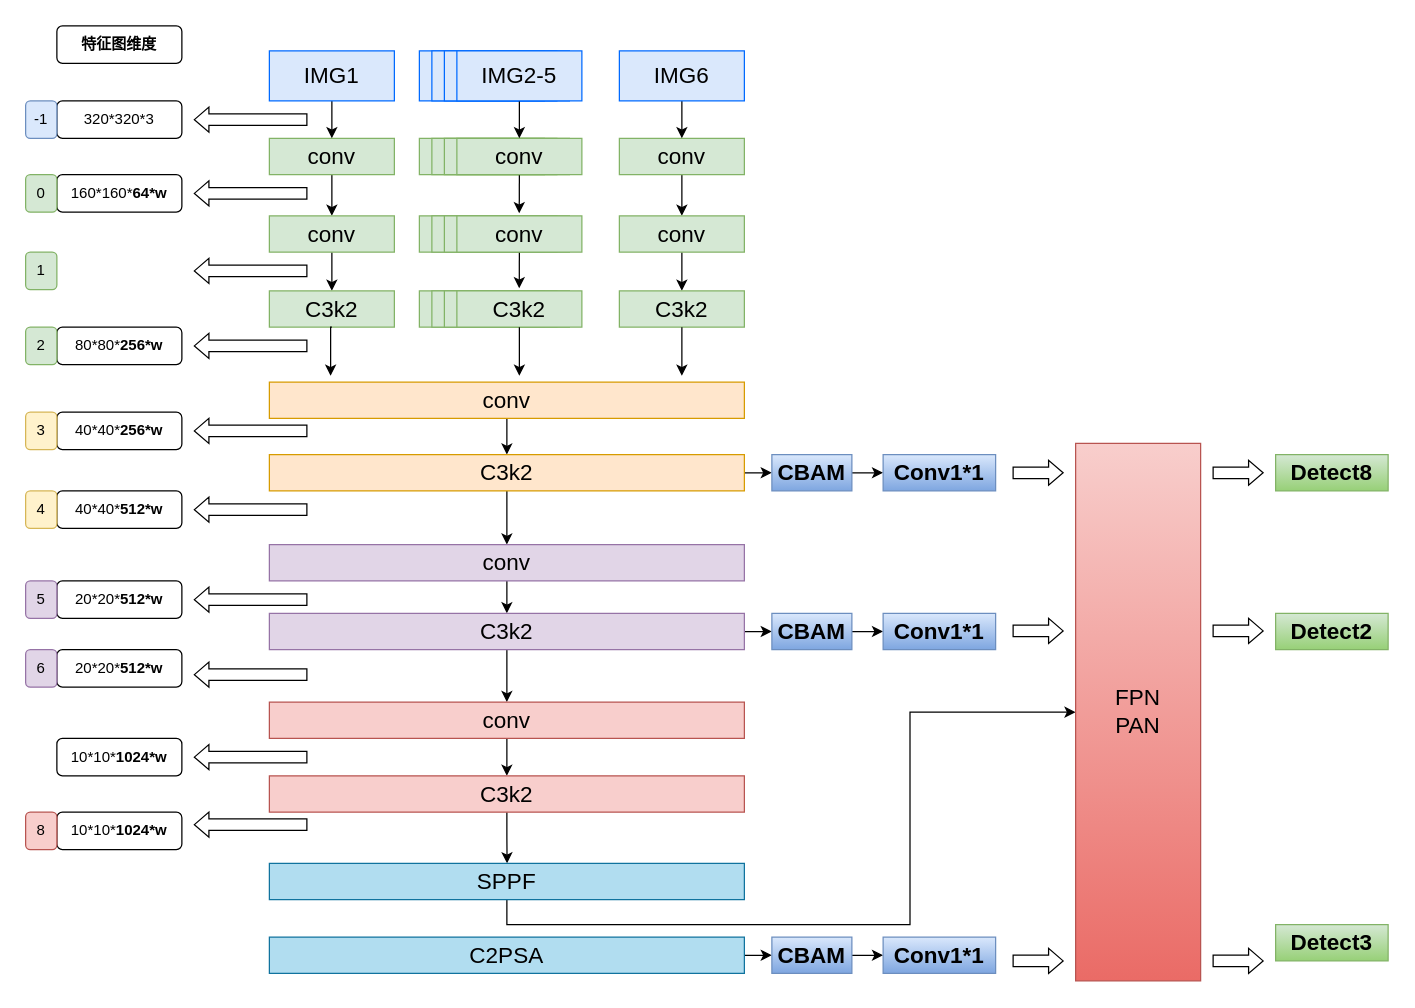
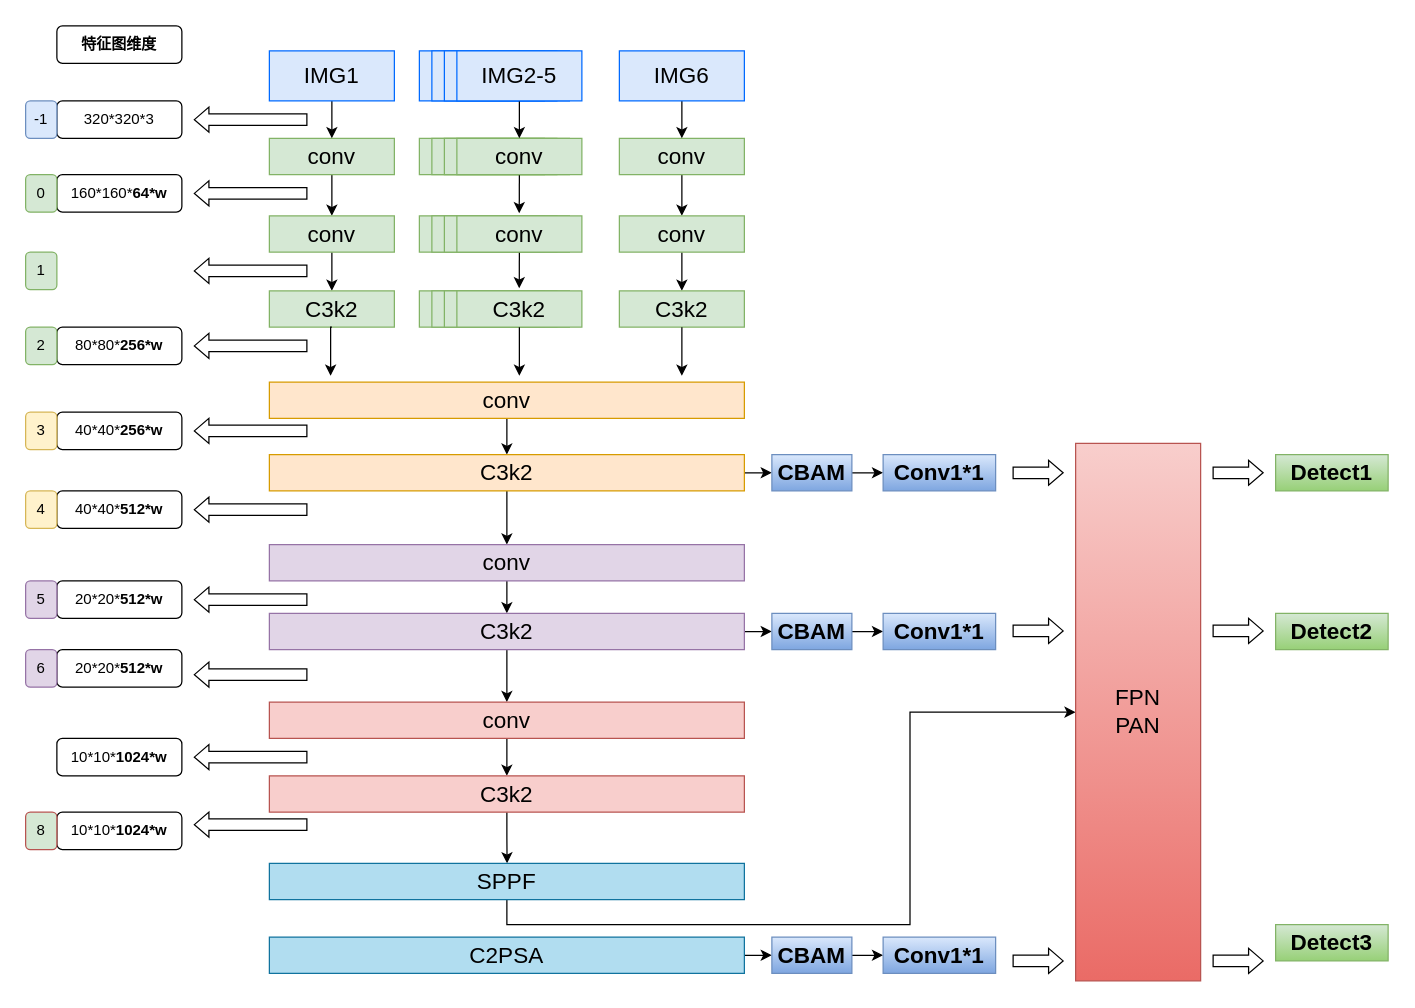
(1332, 473) -> (1332, 473)
(41, 831) -> (41, 831)
